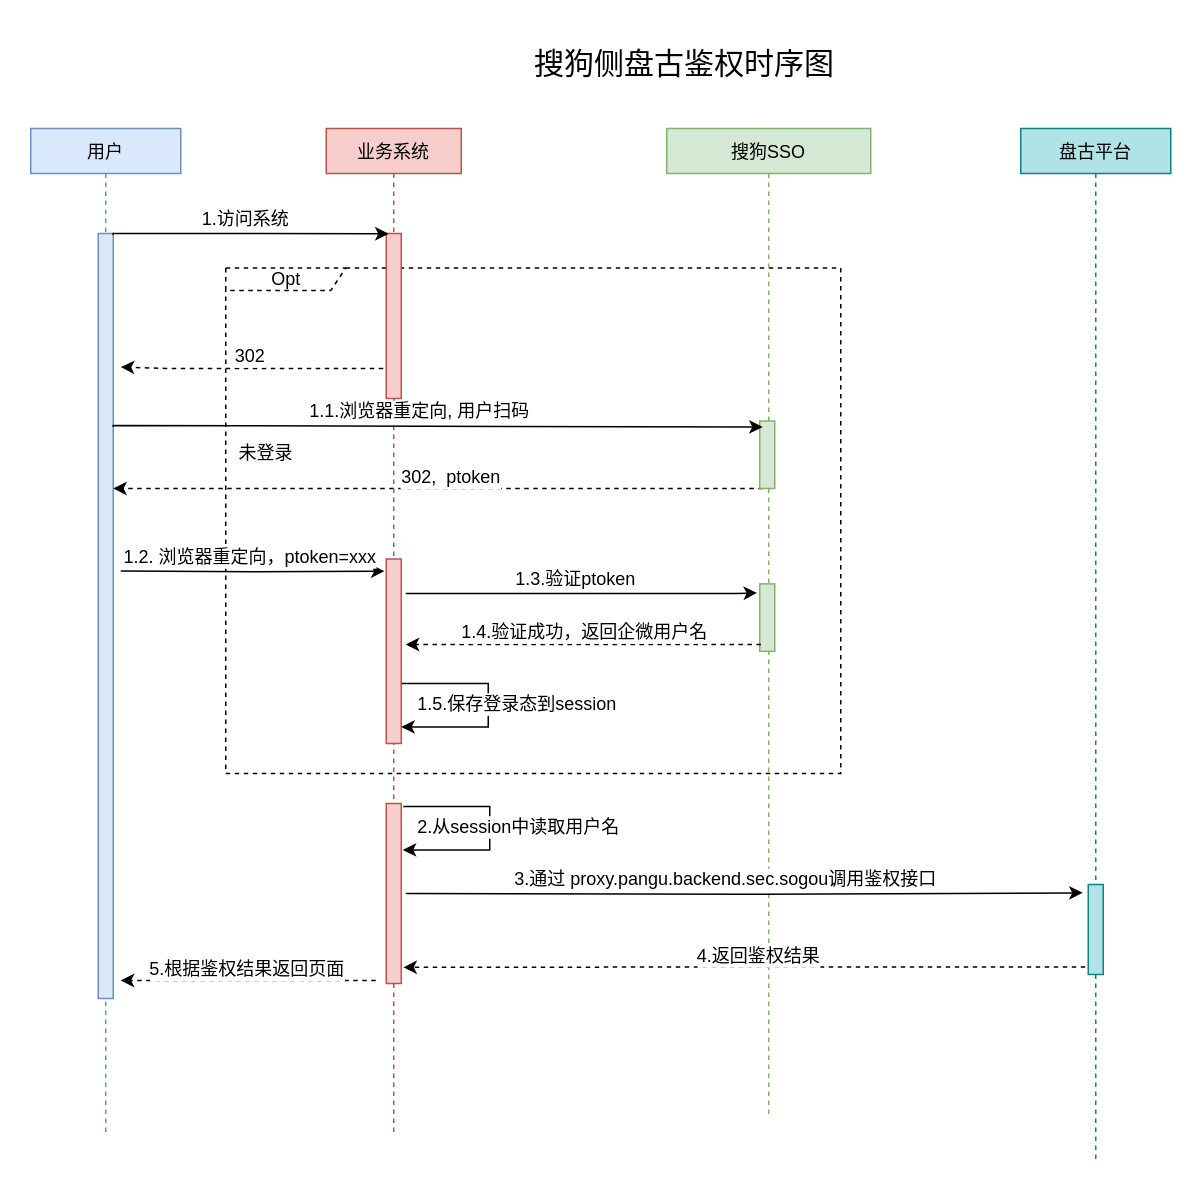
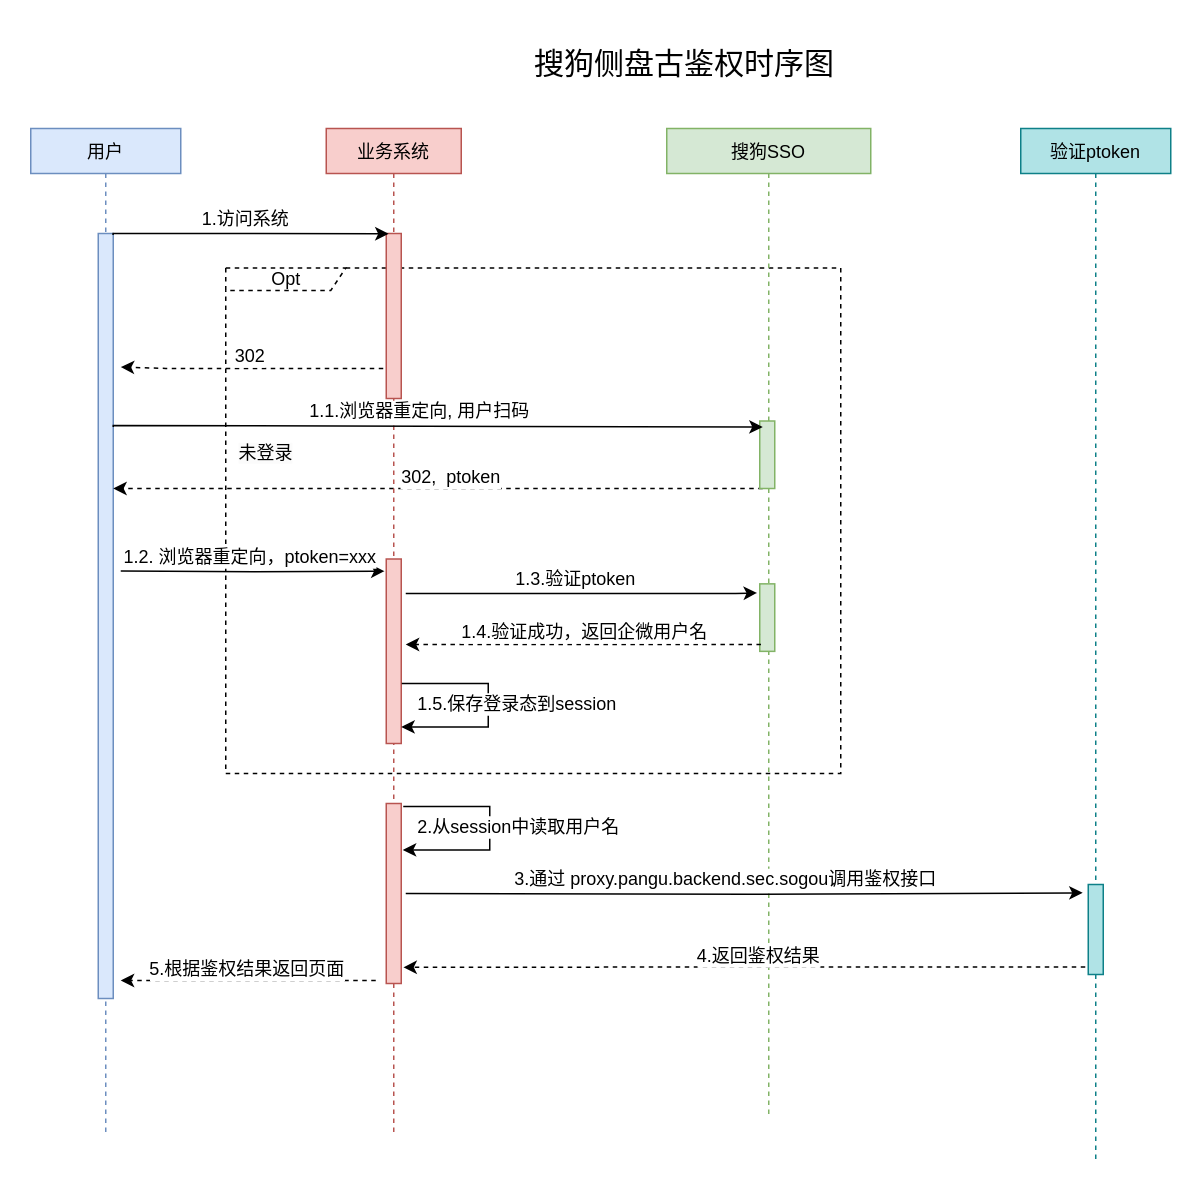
(1095, 152) -> (1095, 152)
